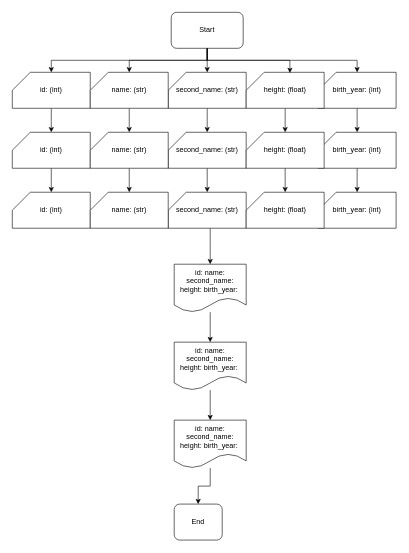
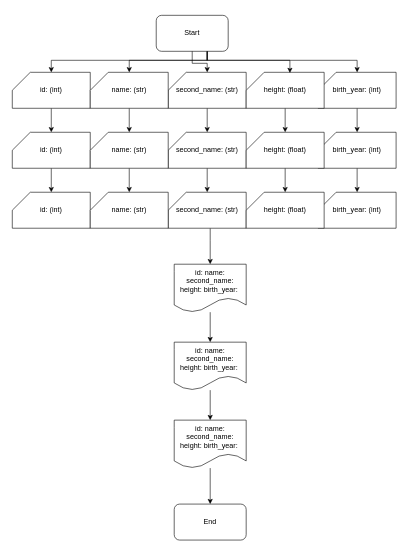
(207, 30) -> (192, 33)
(198, 522) -> (210, 522)
